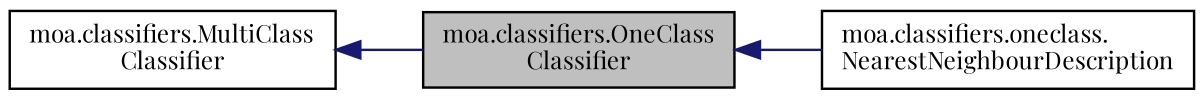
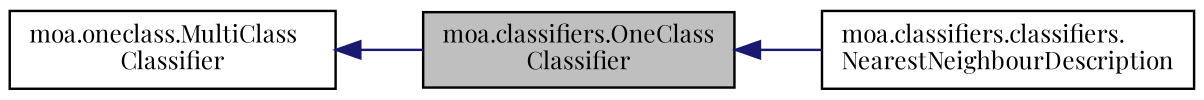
(173, 50) -> (173, 50)
(1008, 50) -> (1008, 50)
